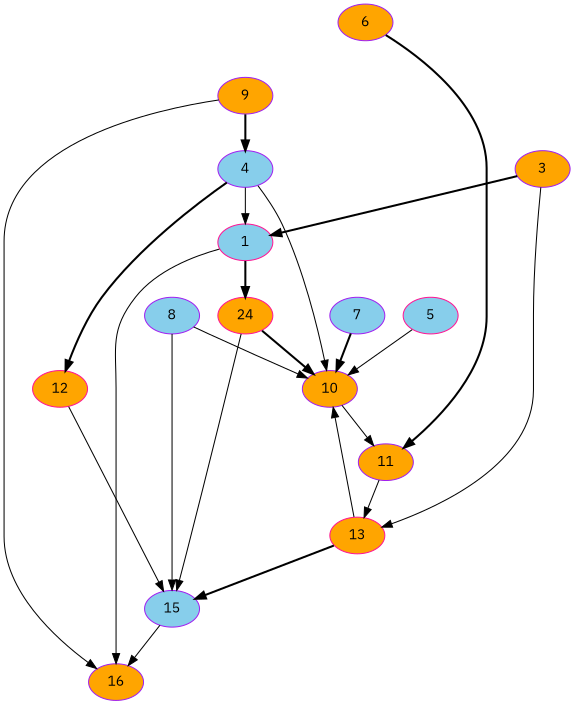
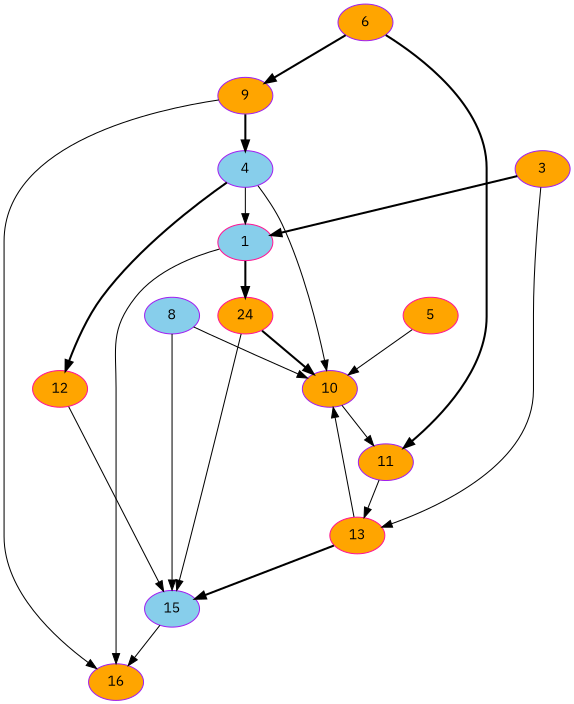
none -> (310, 56)
(357, 316) -> none
(431, 316) -> (431, 316)
